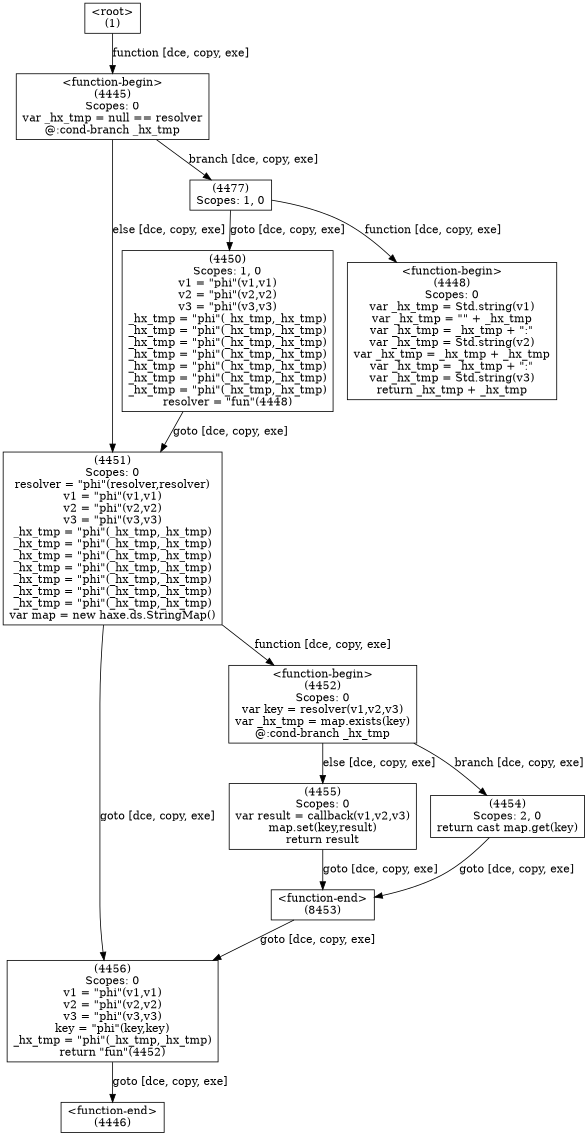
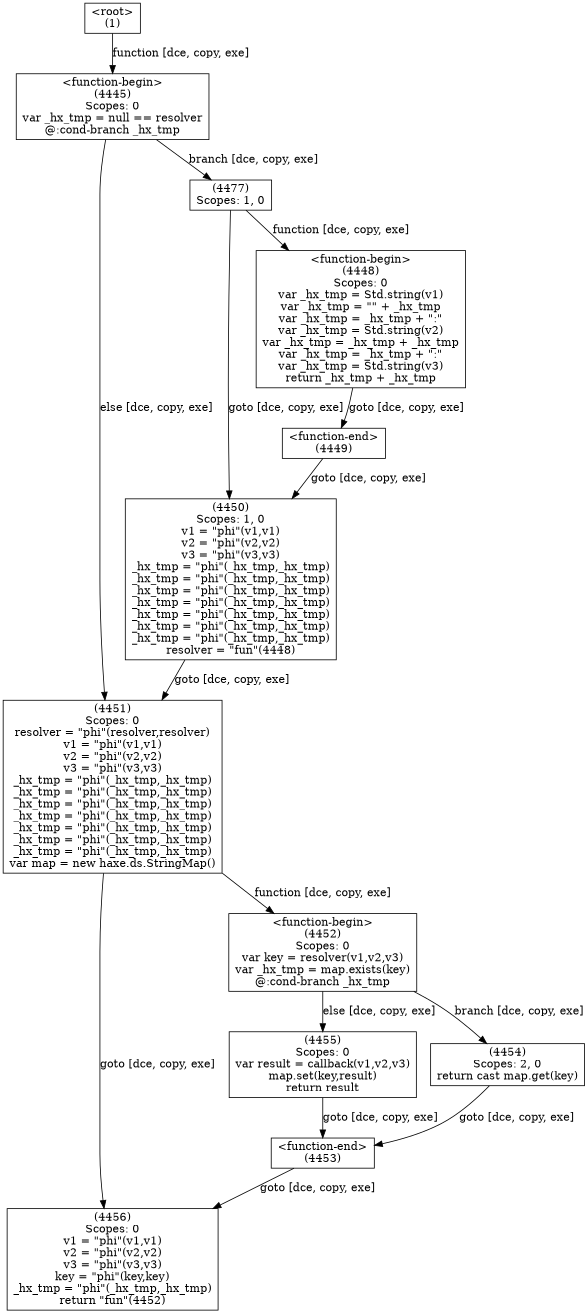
none -> (334, 443)
(323, 905) -> (323, 1153)
(113, 1117) -> none
